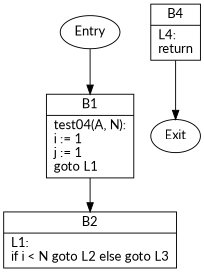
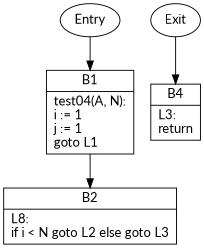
(167, 35) -> (167, 115)
(176, 85) -> (176, 56)
(20, 243) -> (20, 219)
